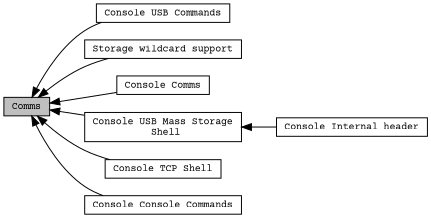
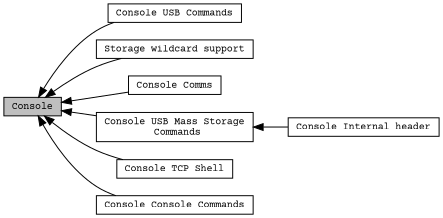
(27, 107) -> (33, 107)
(163, 127) -> (175, 127)
